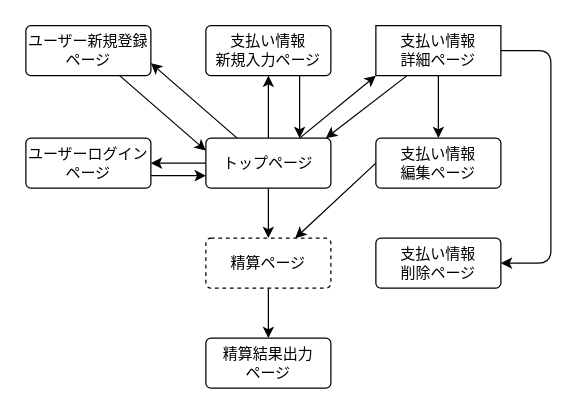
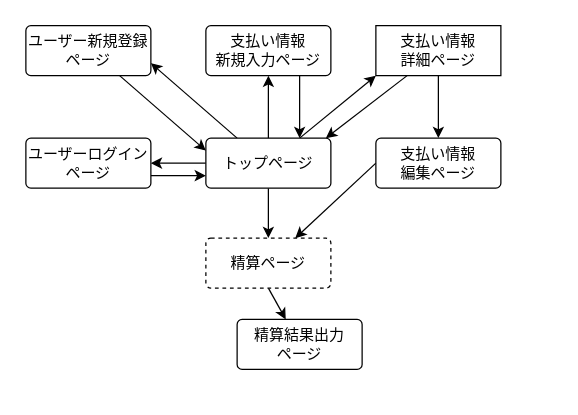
(551, 152) -> none
(438, 263) -> none
(268, 363) -> (299, 344)
